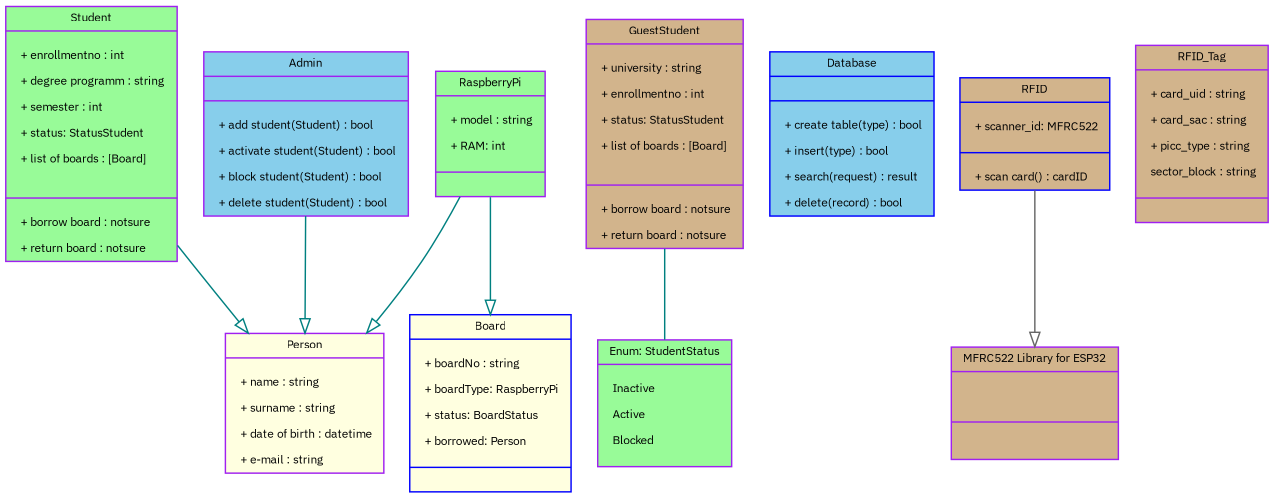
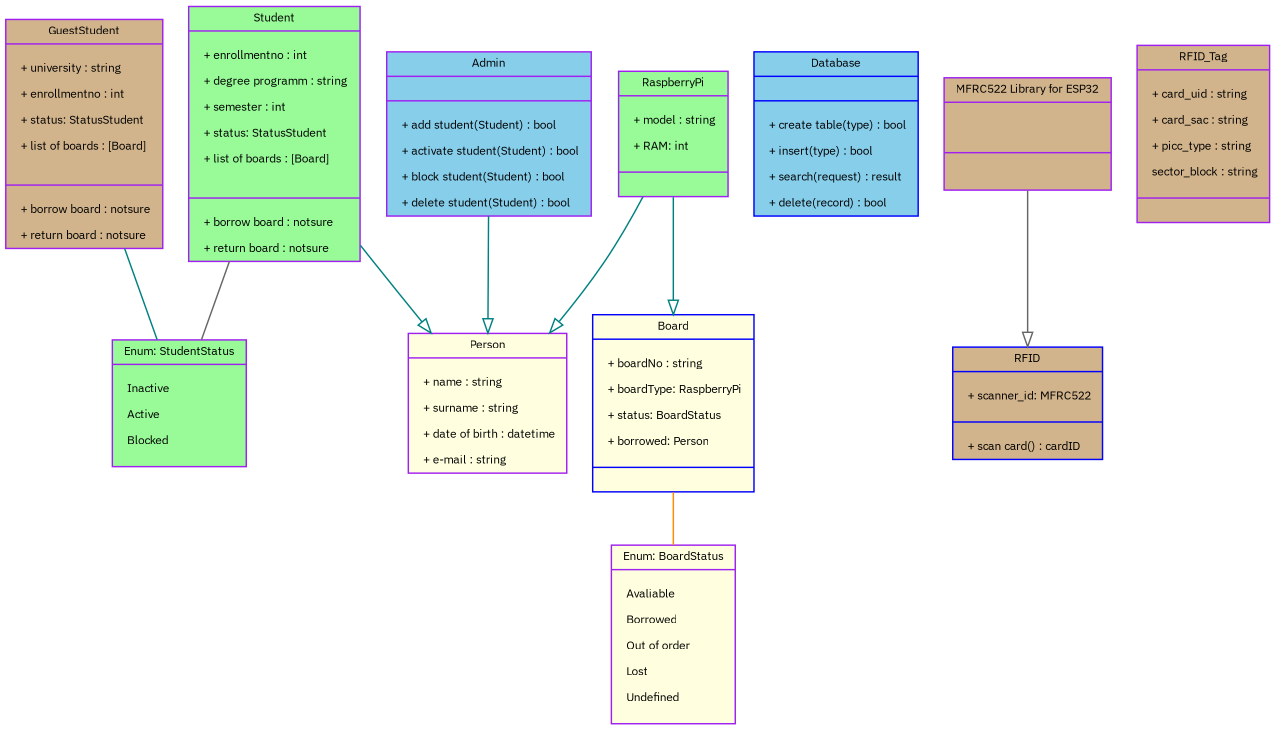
(1035, 261) -> (1028, 261)
none -> (215, 301)
none -> (673, 634)
